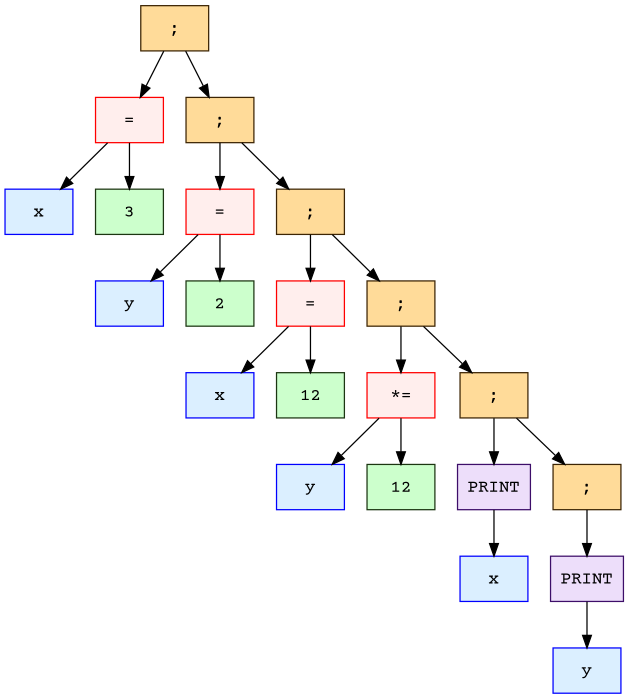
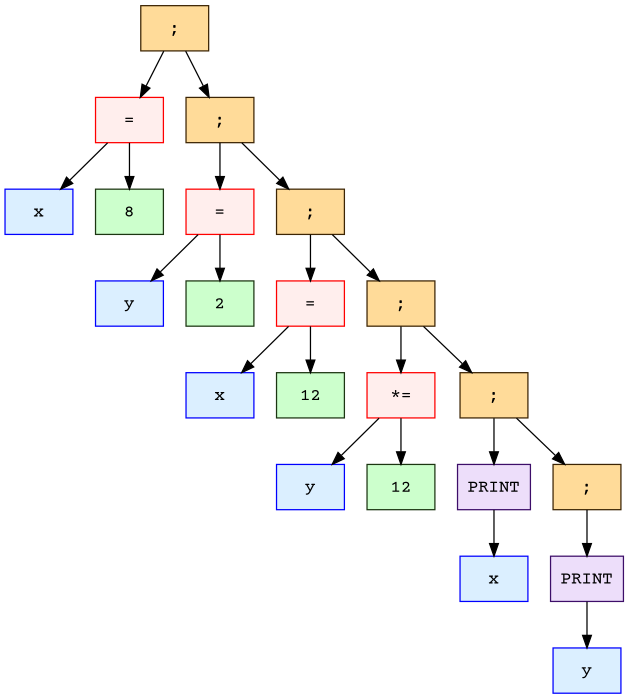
(129, 212) -> (129, 212)
